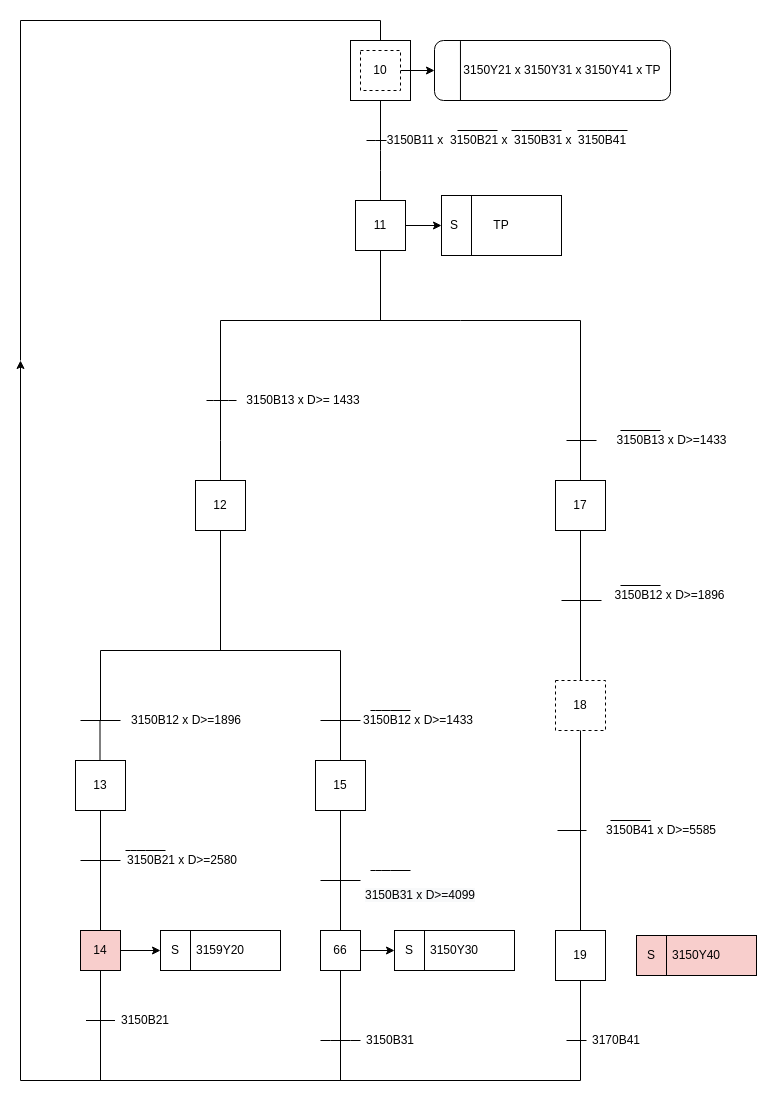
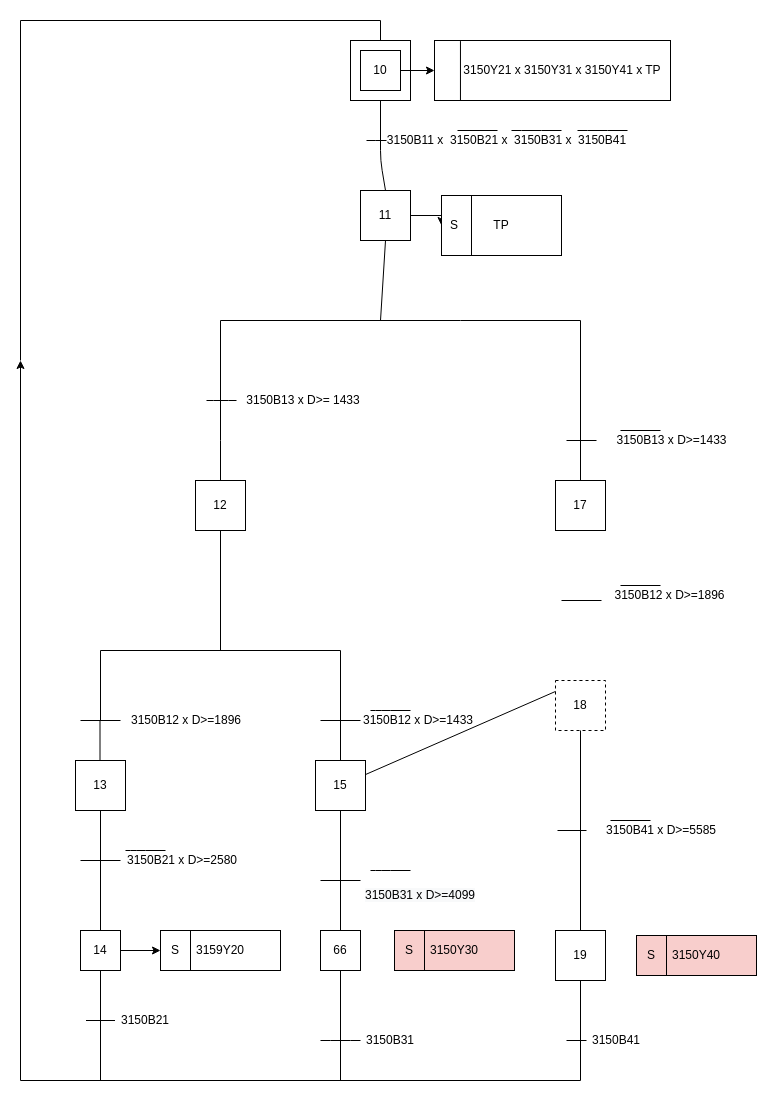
(381, 71) -> (381, 71)
(553, 71) -> (553, 71)
(381, 226) -> (386, 216)
(581, 606) -> (461, 733)
(101, 951) -> (101, 951)
(374, 951) -> none
(455, 951) -> (455, 951)
(617, 1041) -> (617, 1041)
